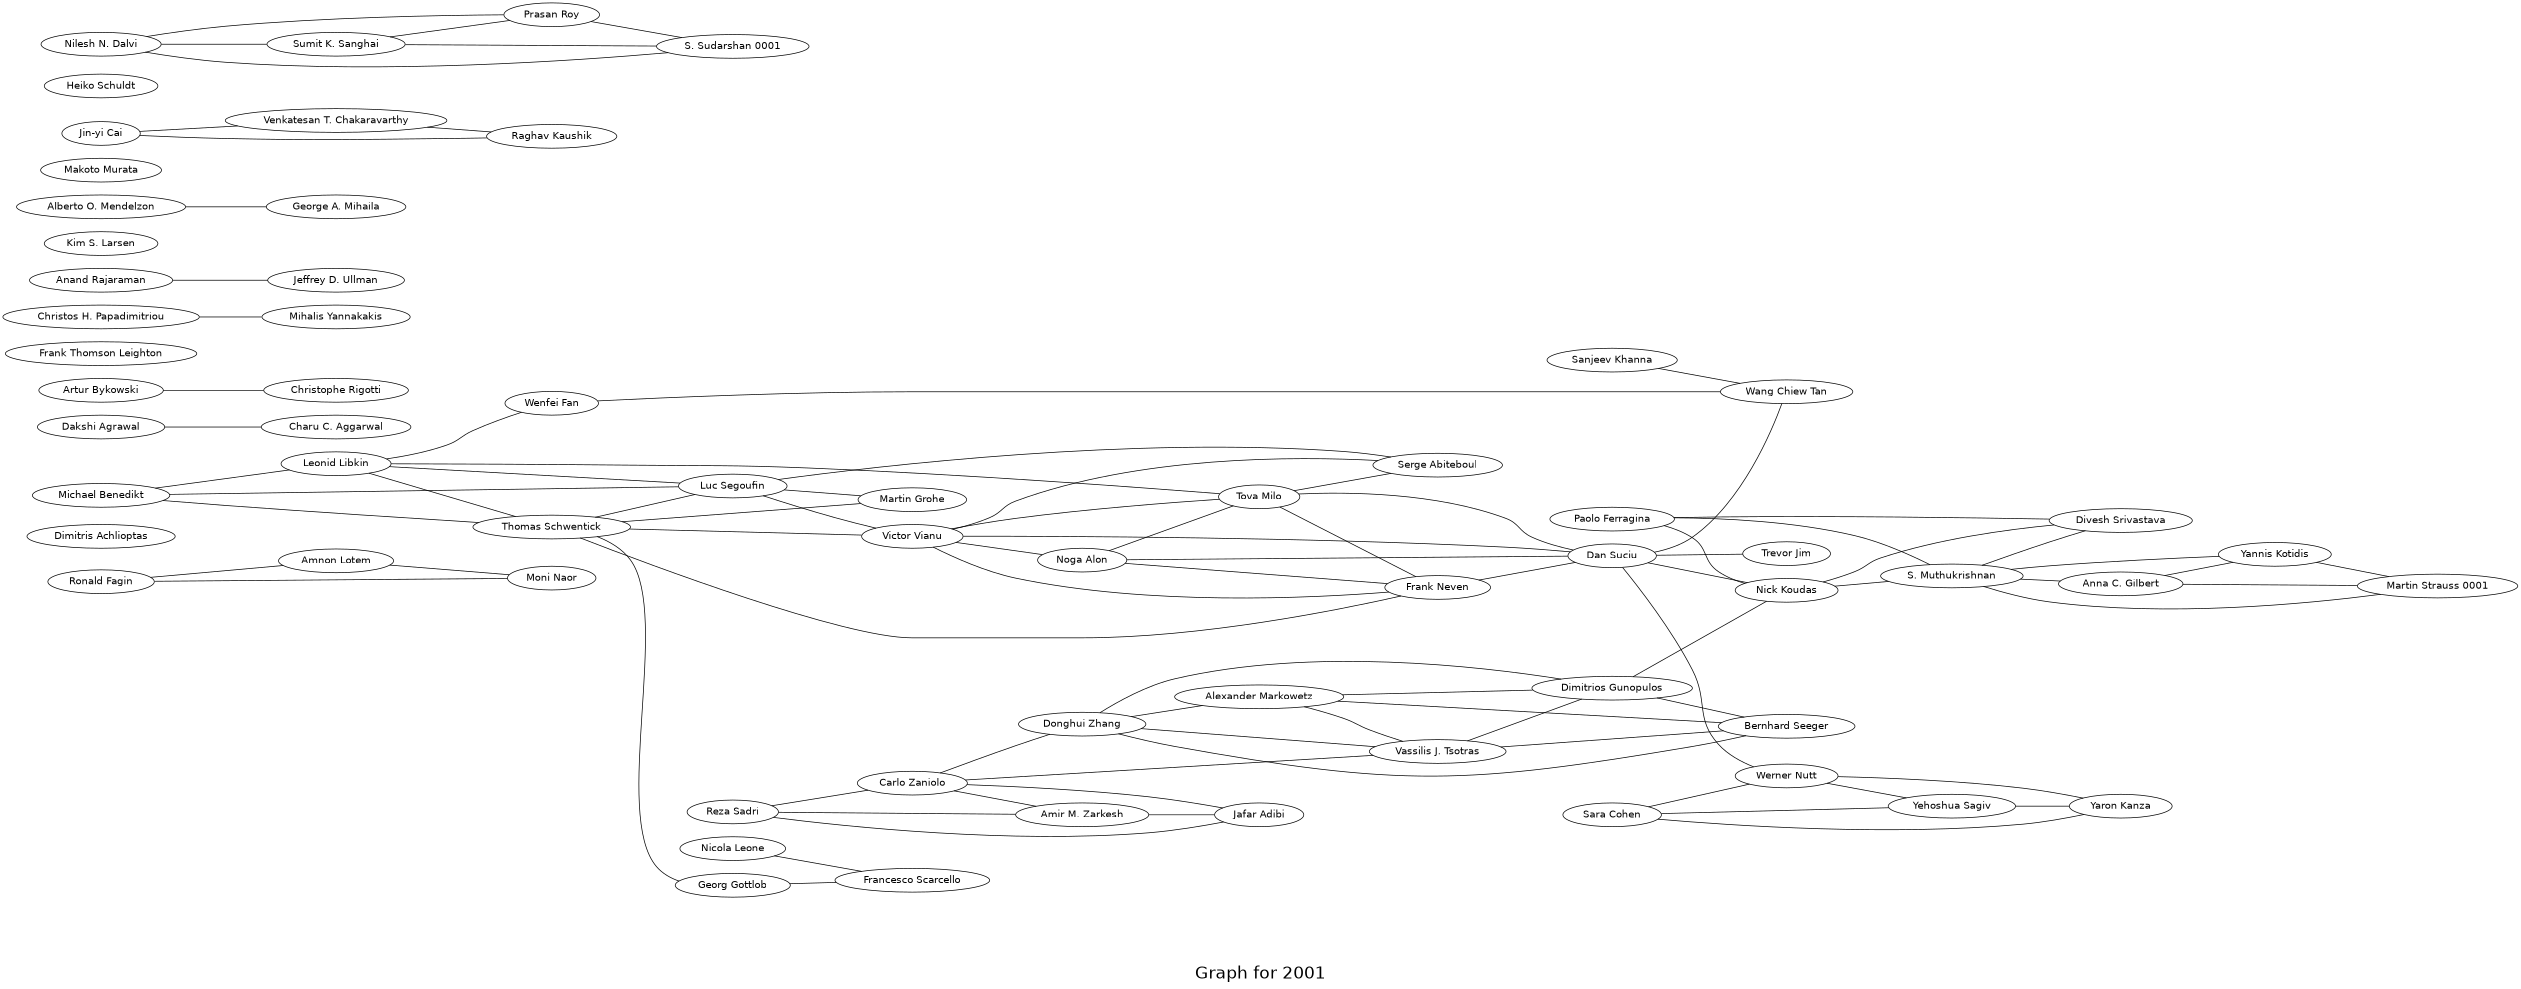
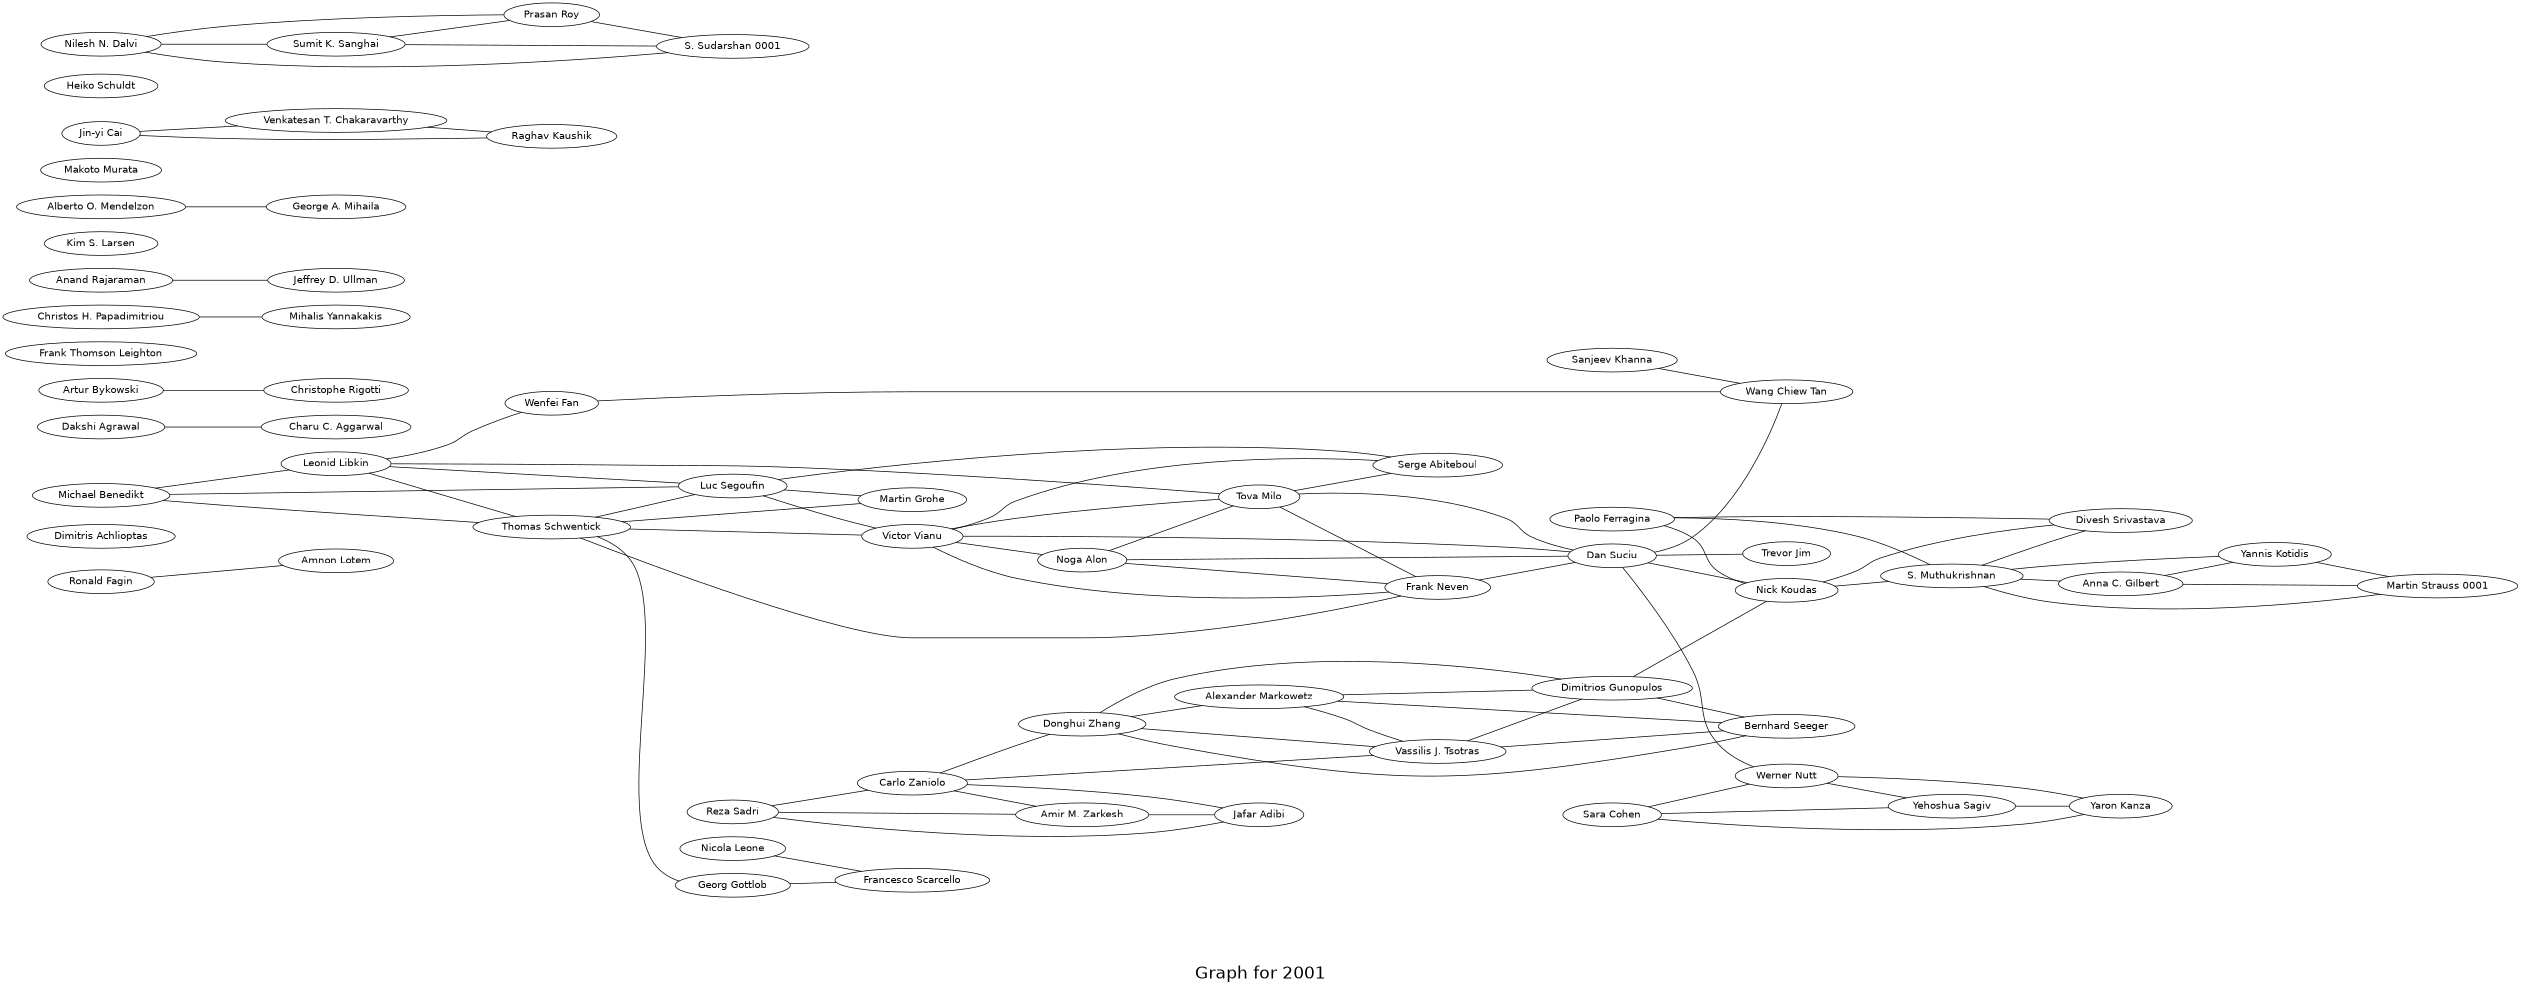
(552, 578) -> none
